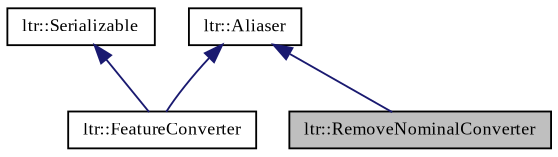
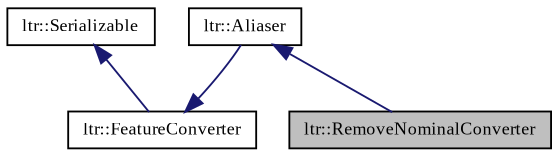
(187, 84) -> (221, 73)
